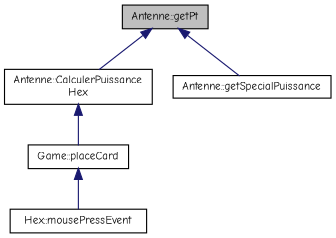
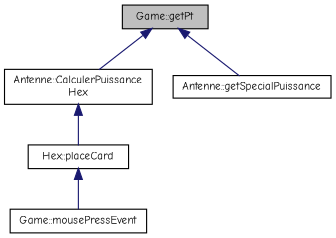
(165, 17) -> (165, 17)
(78, 157) -> (78, 157)
(78, 221) -> (78, 221)
